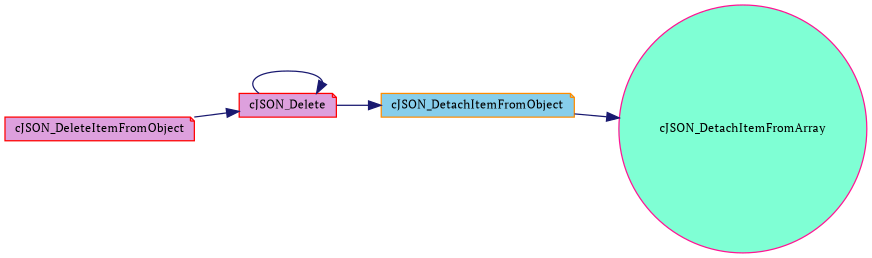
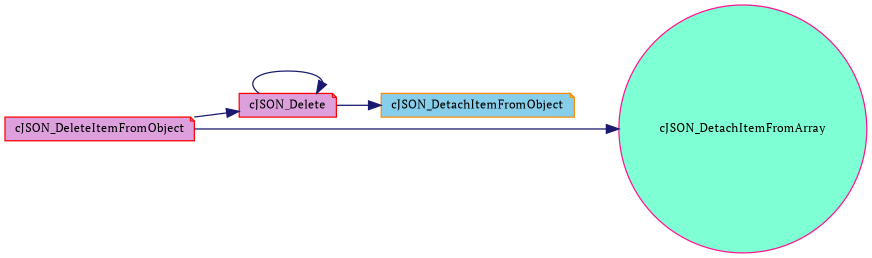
(591, 115) -> (400, 129)
